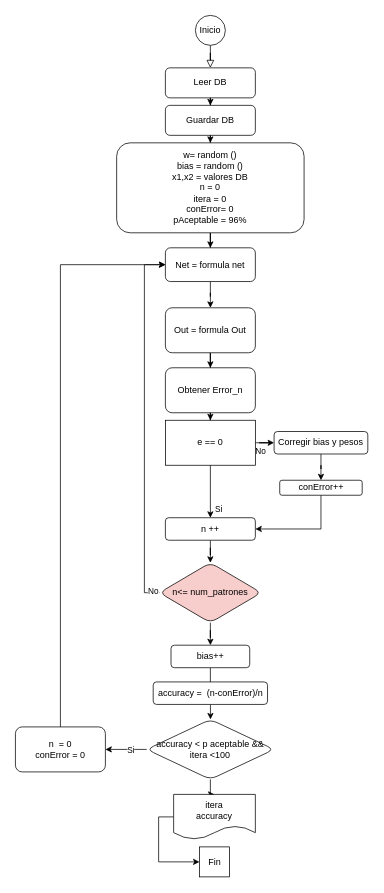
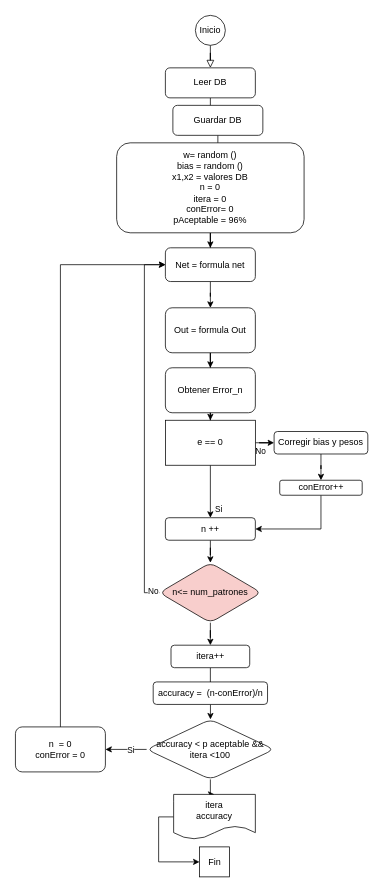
(210, 120) -> (218, 120)
(211, 657) -> (211, 657)
